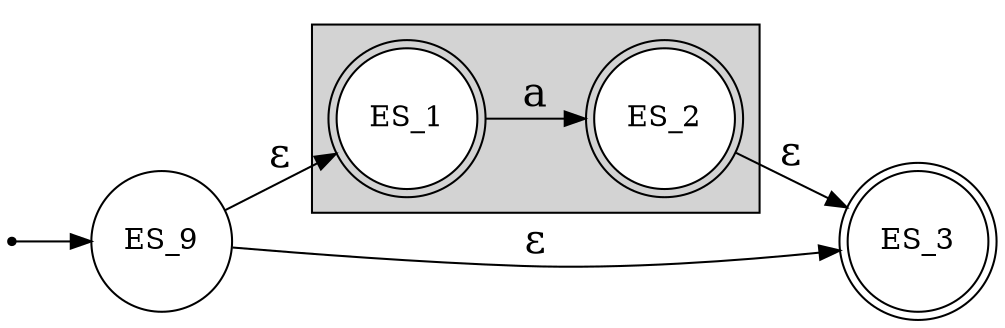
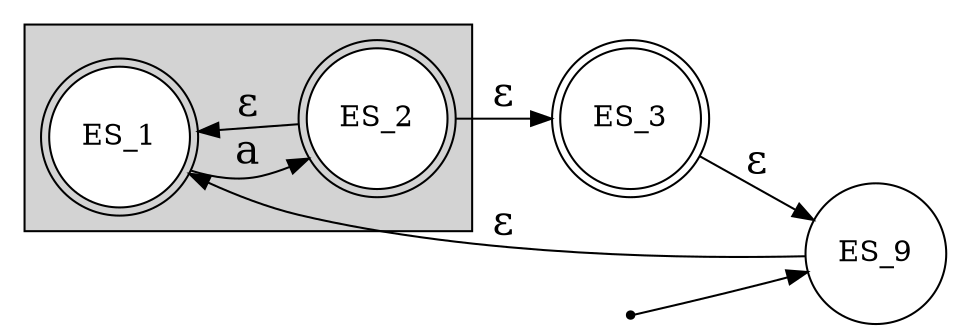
none -> (259, 127)
(526, 266) -> (747, 183)
